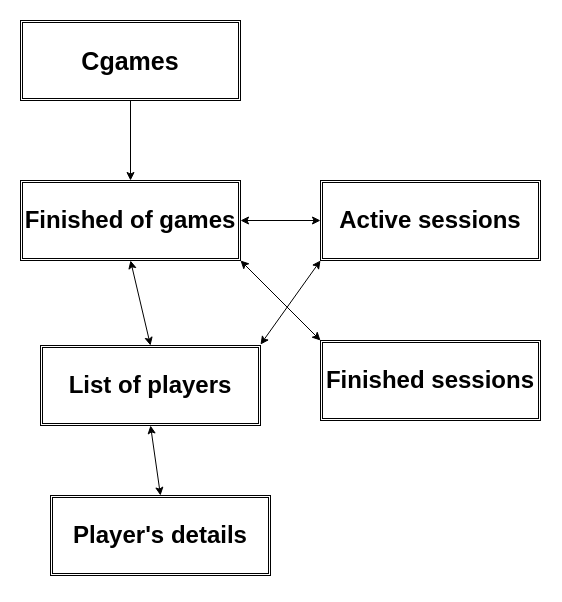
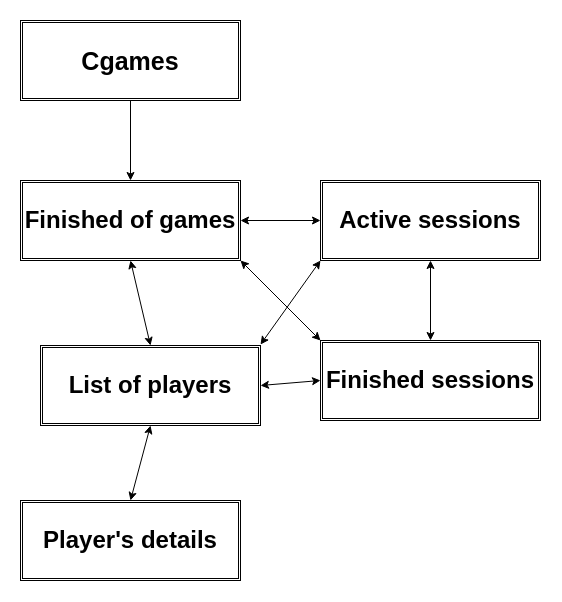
none -> (431, 301)
none -> (291, 383)
(161, 536) -> (131, 541)
